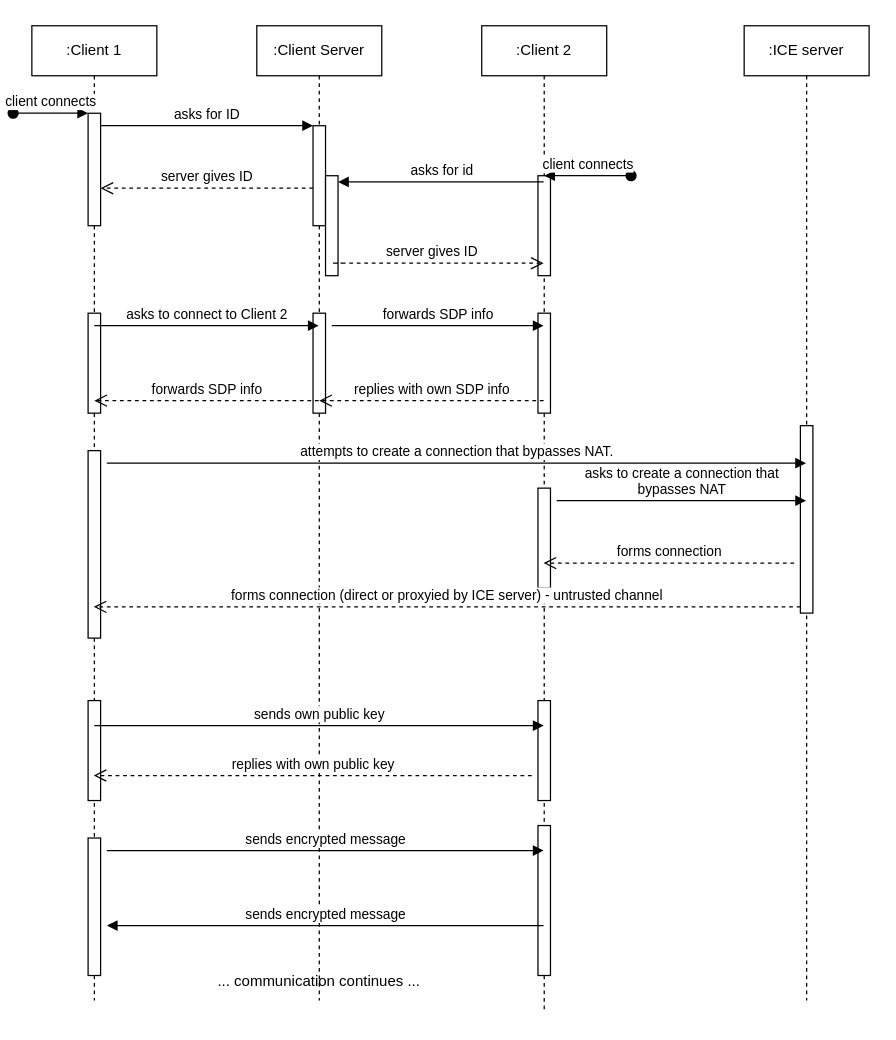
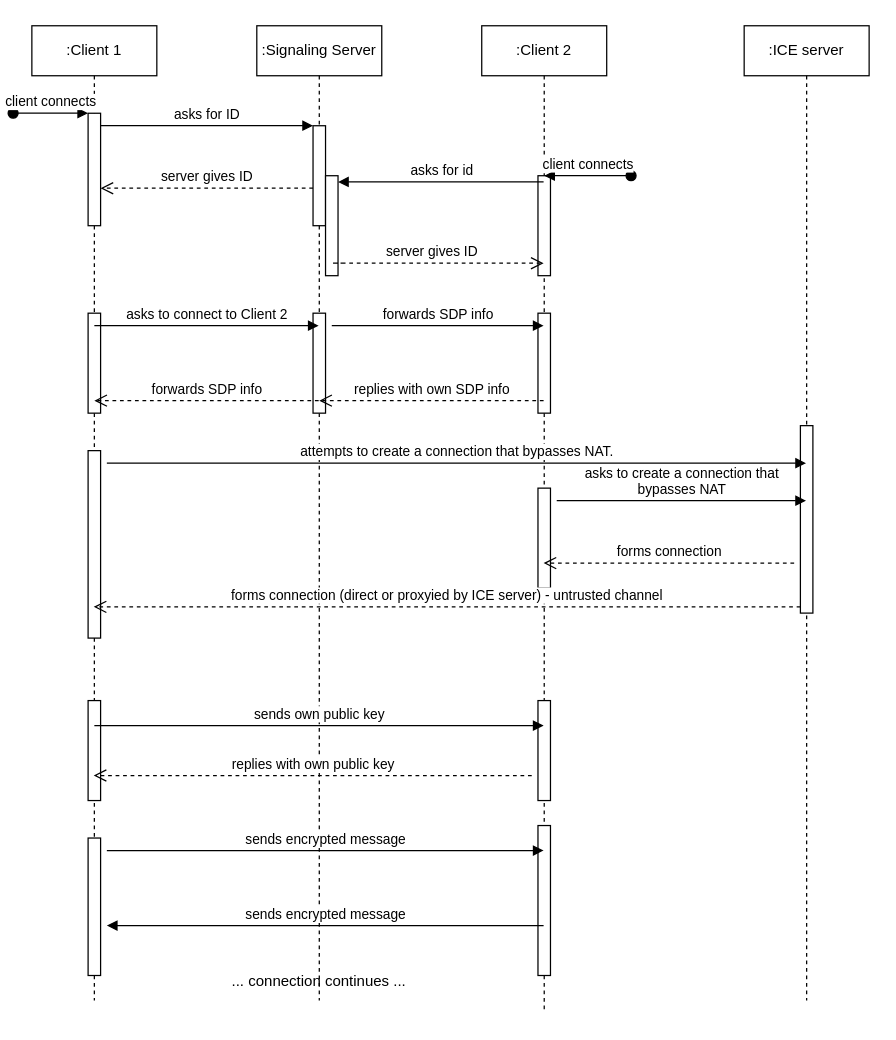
(319, 51) -> (319, 51)
(319, 982) -> (319, 982)
